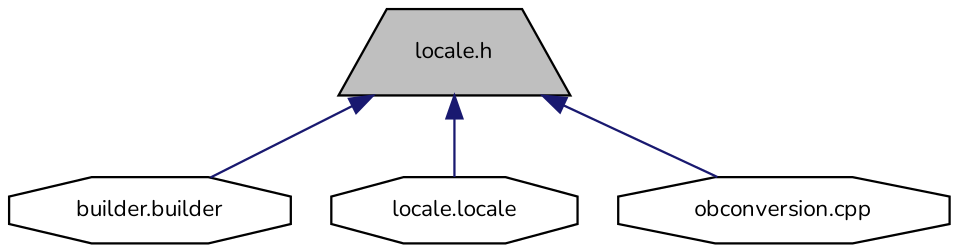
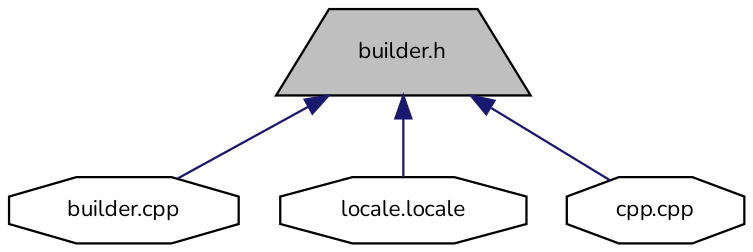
(454, 52) -> (403, 52)
(150, 210) -> (124, 210)
(784, 210) -> (656, 210)
